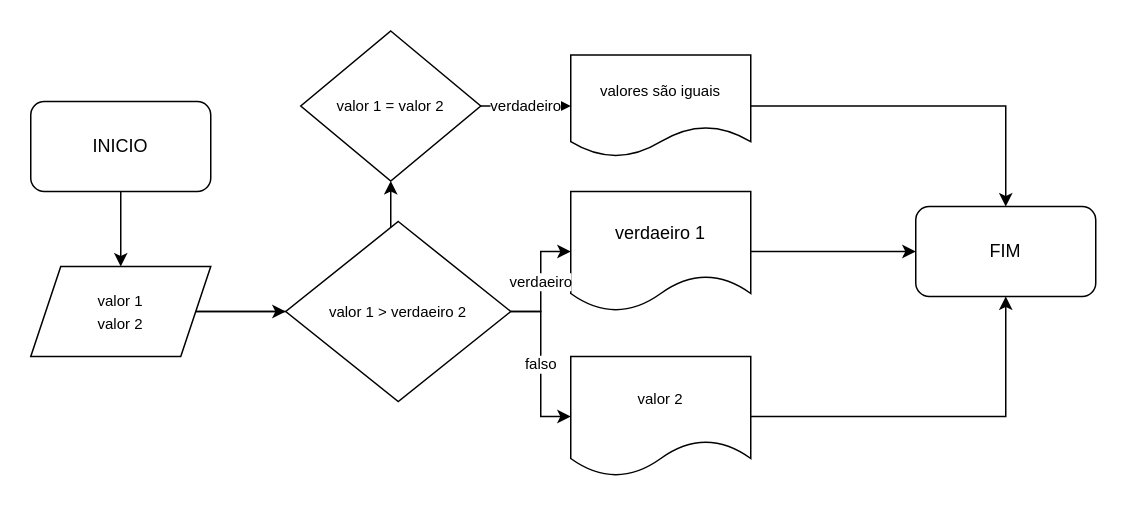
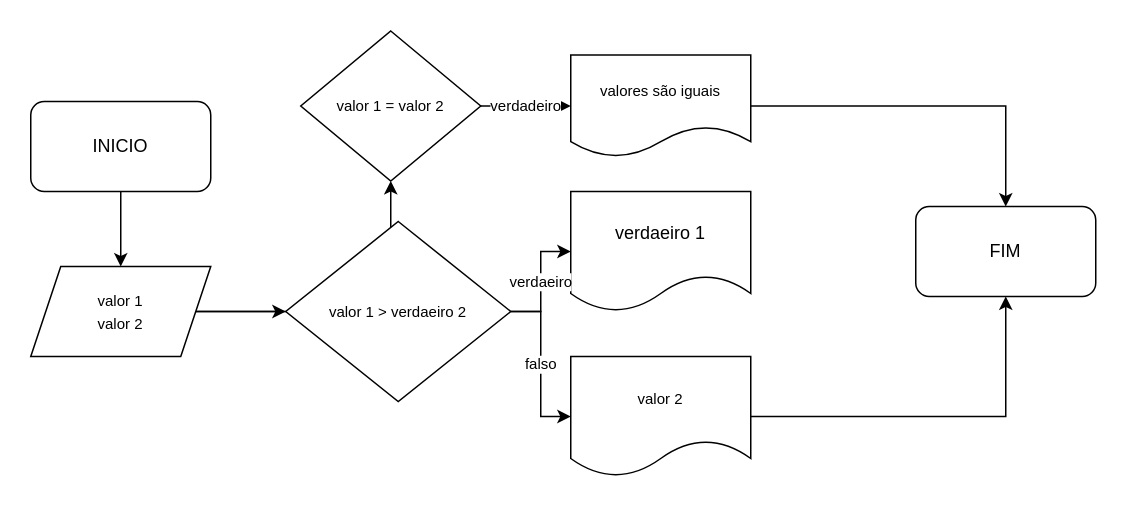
(828, 251) -> none
